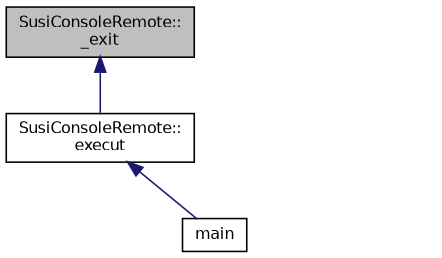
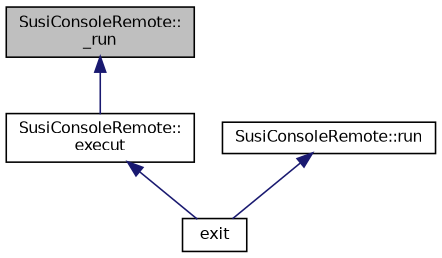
(100, 32) -> (100, 32)
none -> (329, 138)
(215, 235) -> (215, 235)
